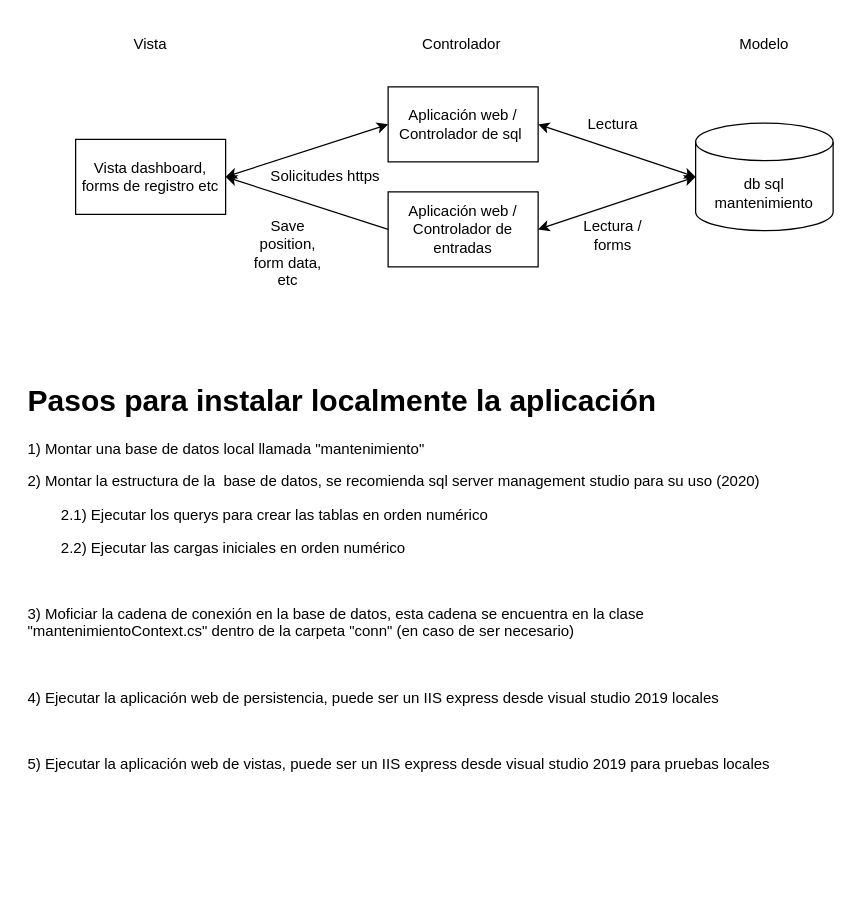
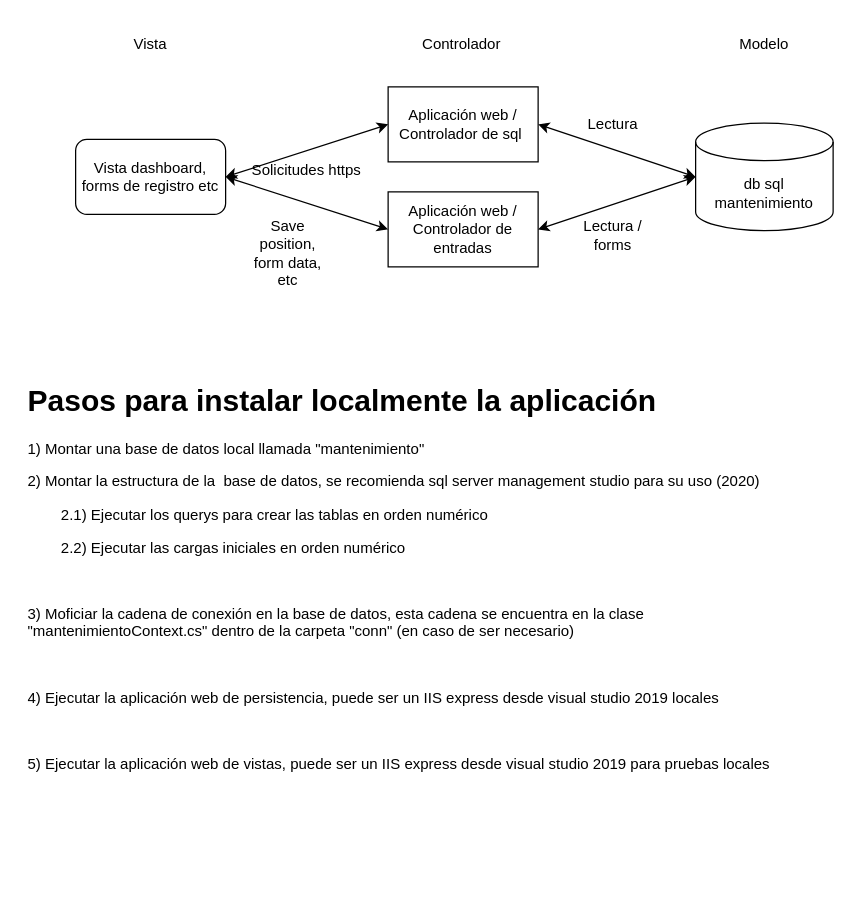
(151, 177) -> (151, 177)
(326, 177) -> (307, 171)
(381, 227) -> (379, 226)
